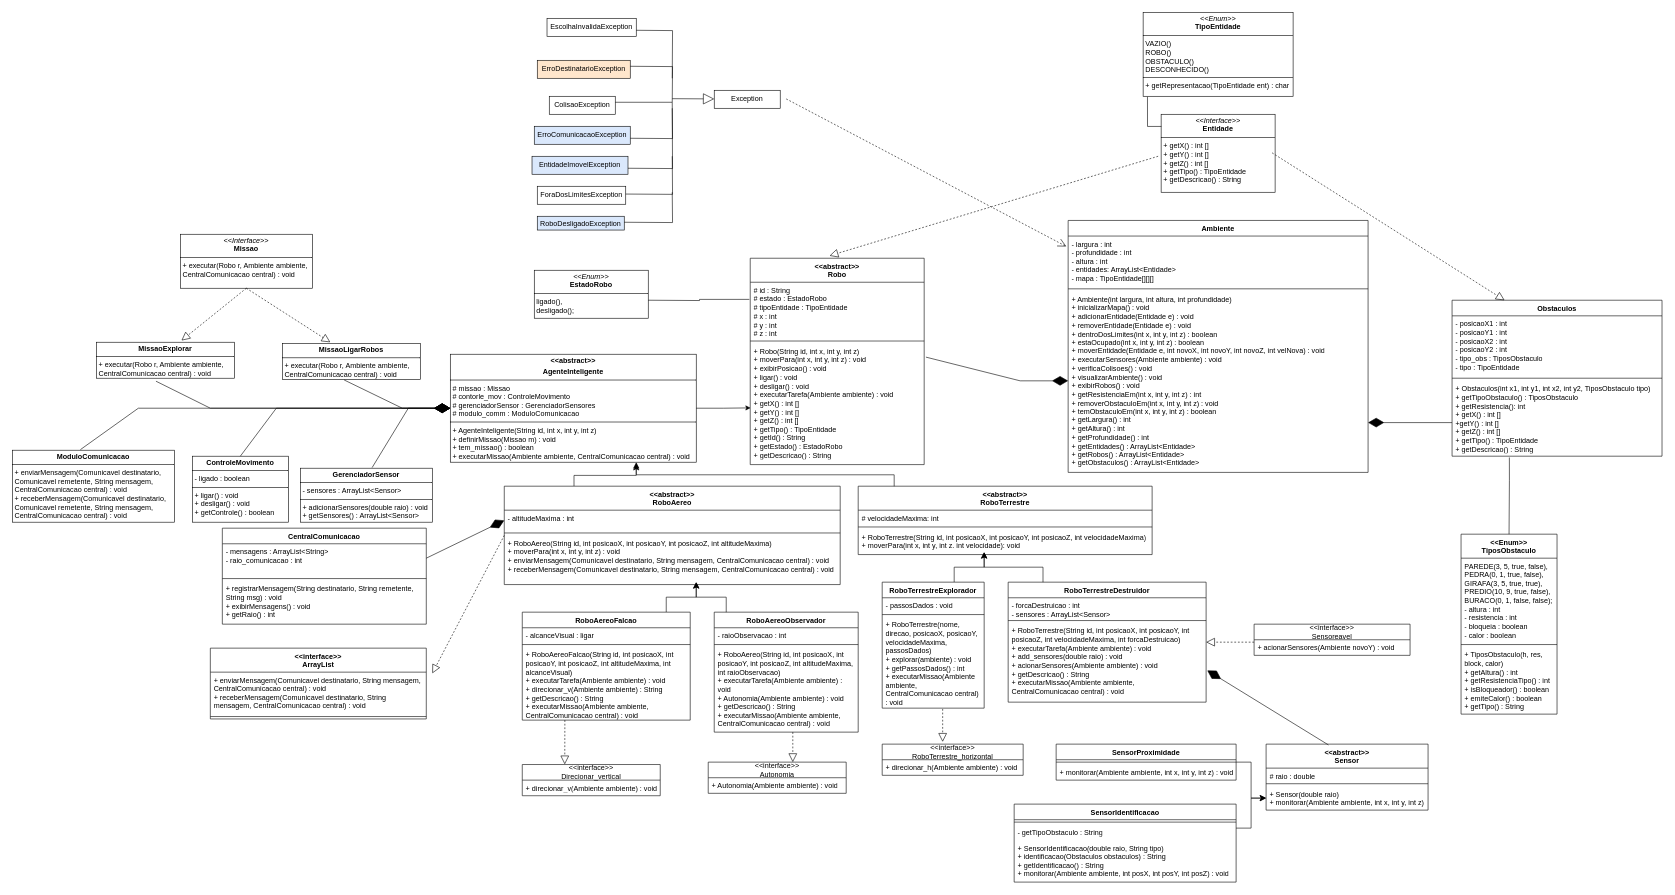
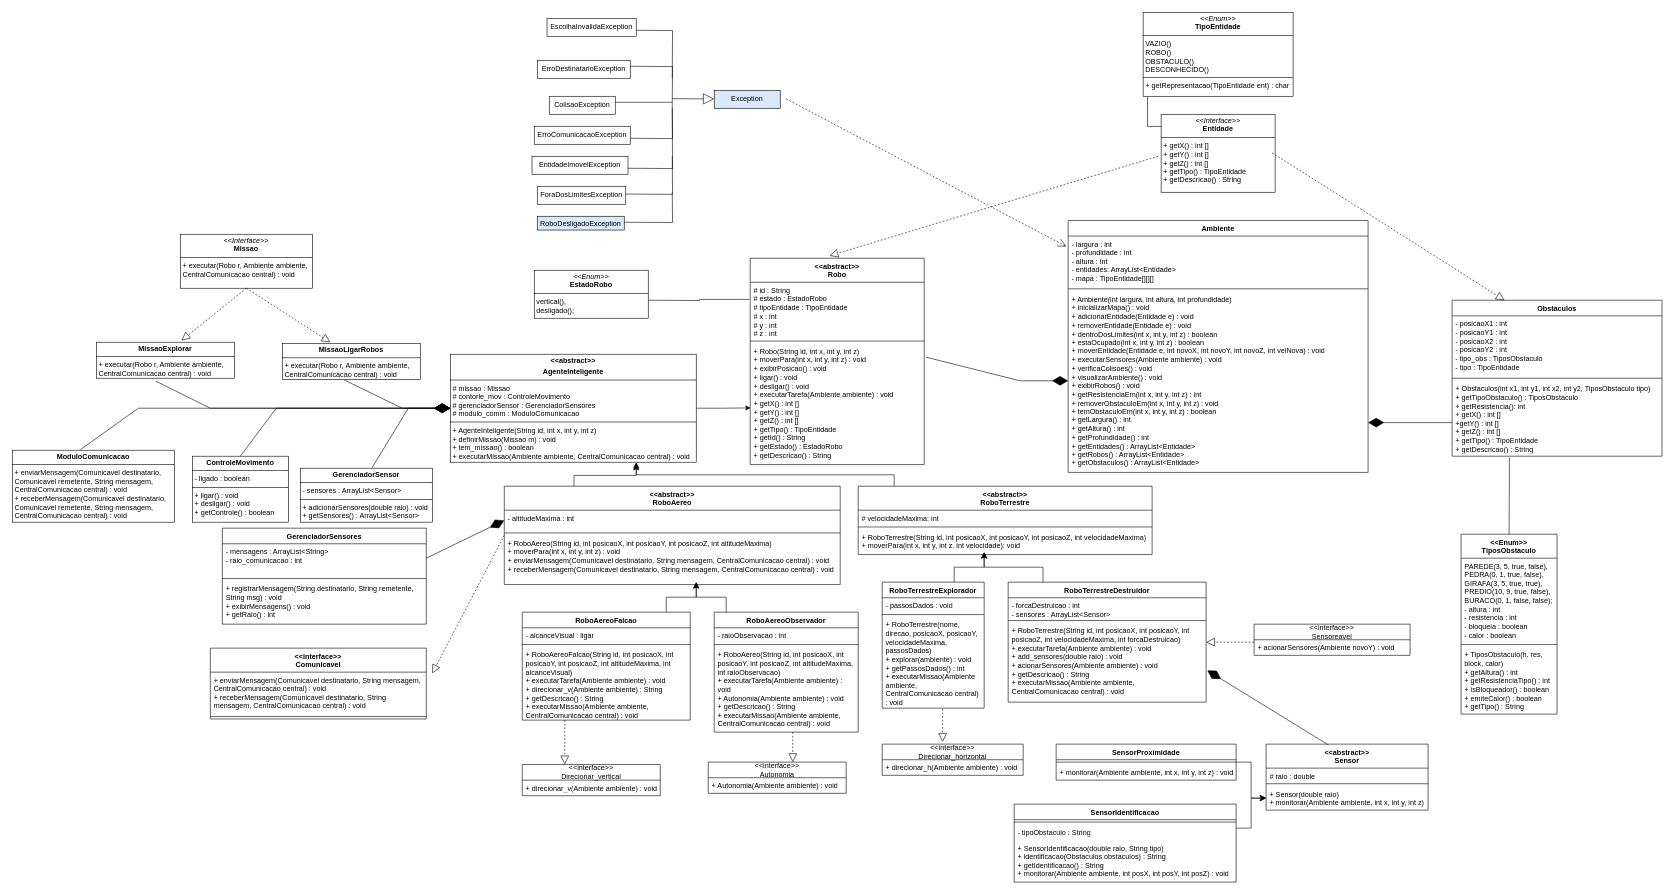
(584, 69) -> (584, 69)
(747, 99) -> (747, 99)
(582, 135) -> (582, 135)
(580, 165) -> (580, 165)
(556, 288) -> (556, 288)
(324, 537) -> (324, 537)
(318, 661) -> (318, 661)
(953, 752) -> (953, 752)
(1066, 833) -> (1060, 833)
